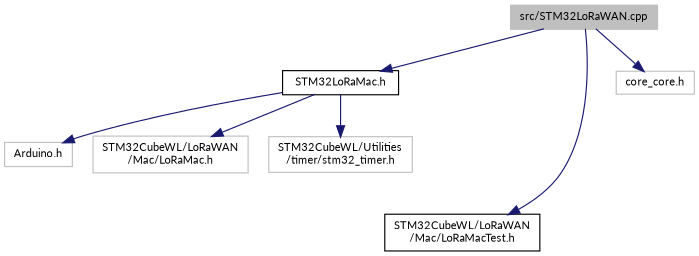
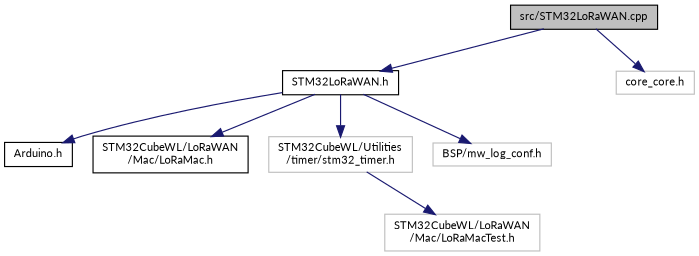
(584, 17) -> (584, 17)
(341, 83) -> (341, 83)
(579, 131) -> (396, 190)
(38, 154) -> (38, 154)
(171, 154) -> (171, 154)
none -> (492, 154)
(462, 233) -> (462, 233)
